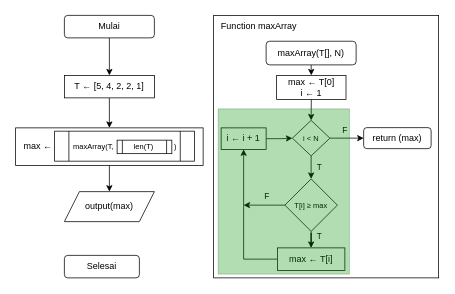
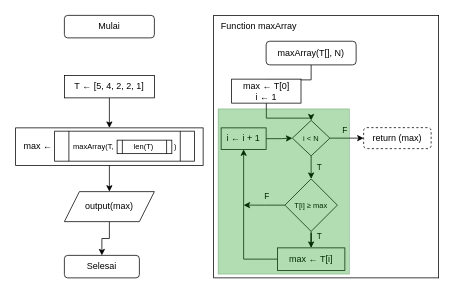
(109, 54) -> none
(311, 87) -> (266, 91)
(397, 138) -> (397, 138)
none -> (108, 239)
